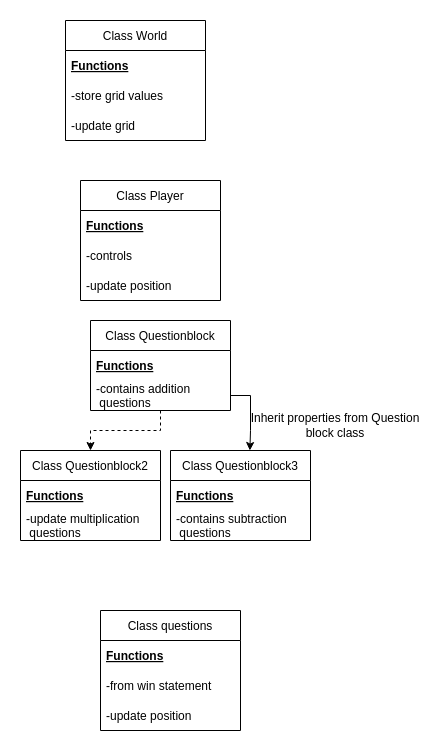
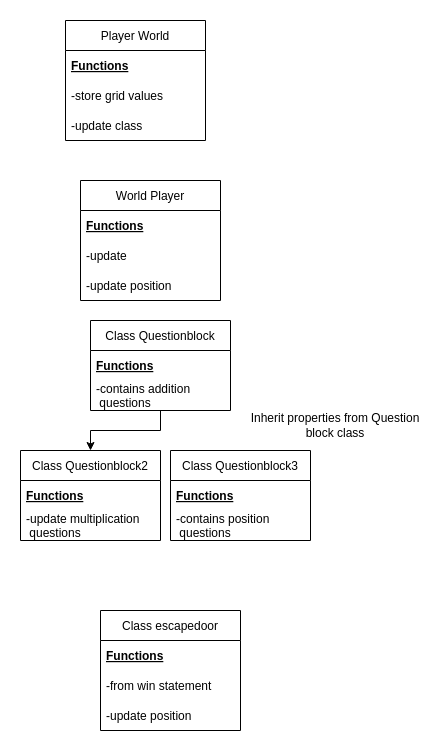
(135, 36) -> (135, 36)
(108, 126) -> (112, 126)
(150, 196) -> (150, 196)
(115, 256) -> (110, 256)
(251, 410) -> none
(129, 431) -> (129, 431)
(242, 519) -> (230, 519)
(170, 626) -> (170, 626)
